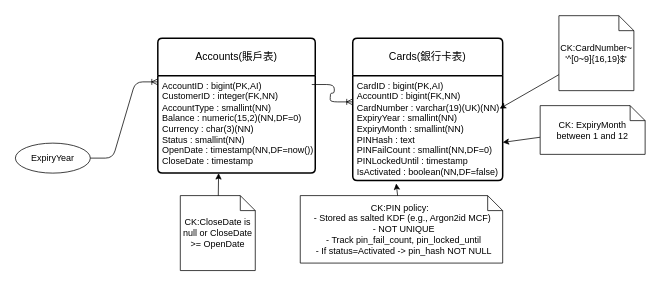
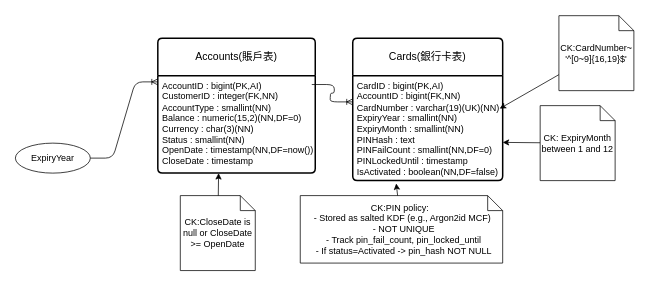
(593, 130) -> (578, 143)
